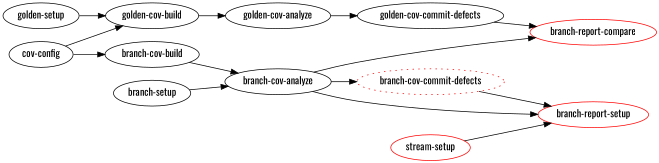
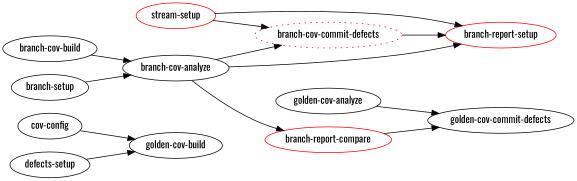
(41, 16) -> (50, 165)
(208, 16) -> none
none -> (237, 24)
(512, 24) -> (408, 131)
(86, 54) -> none
